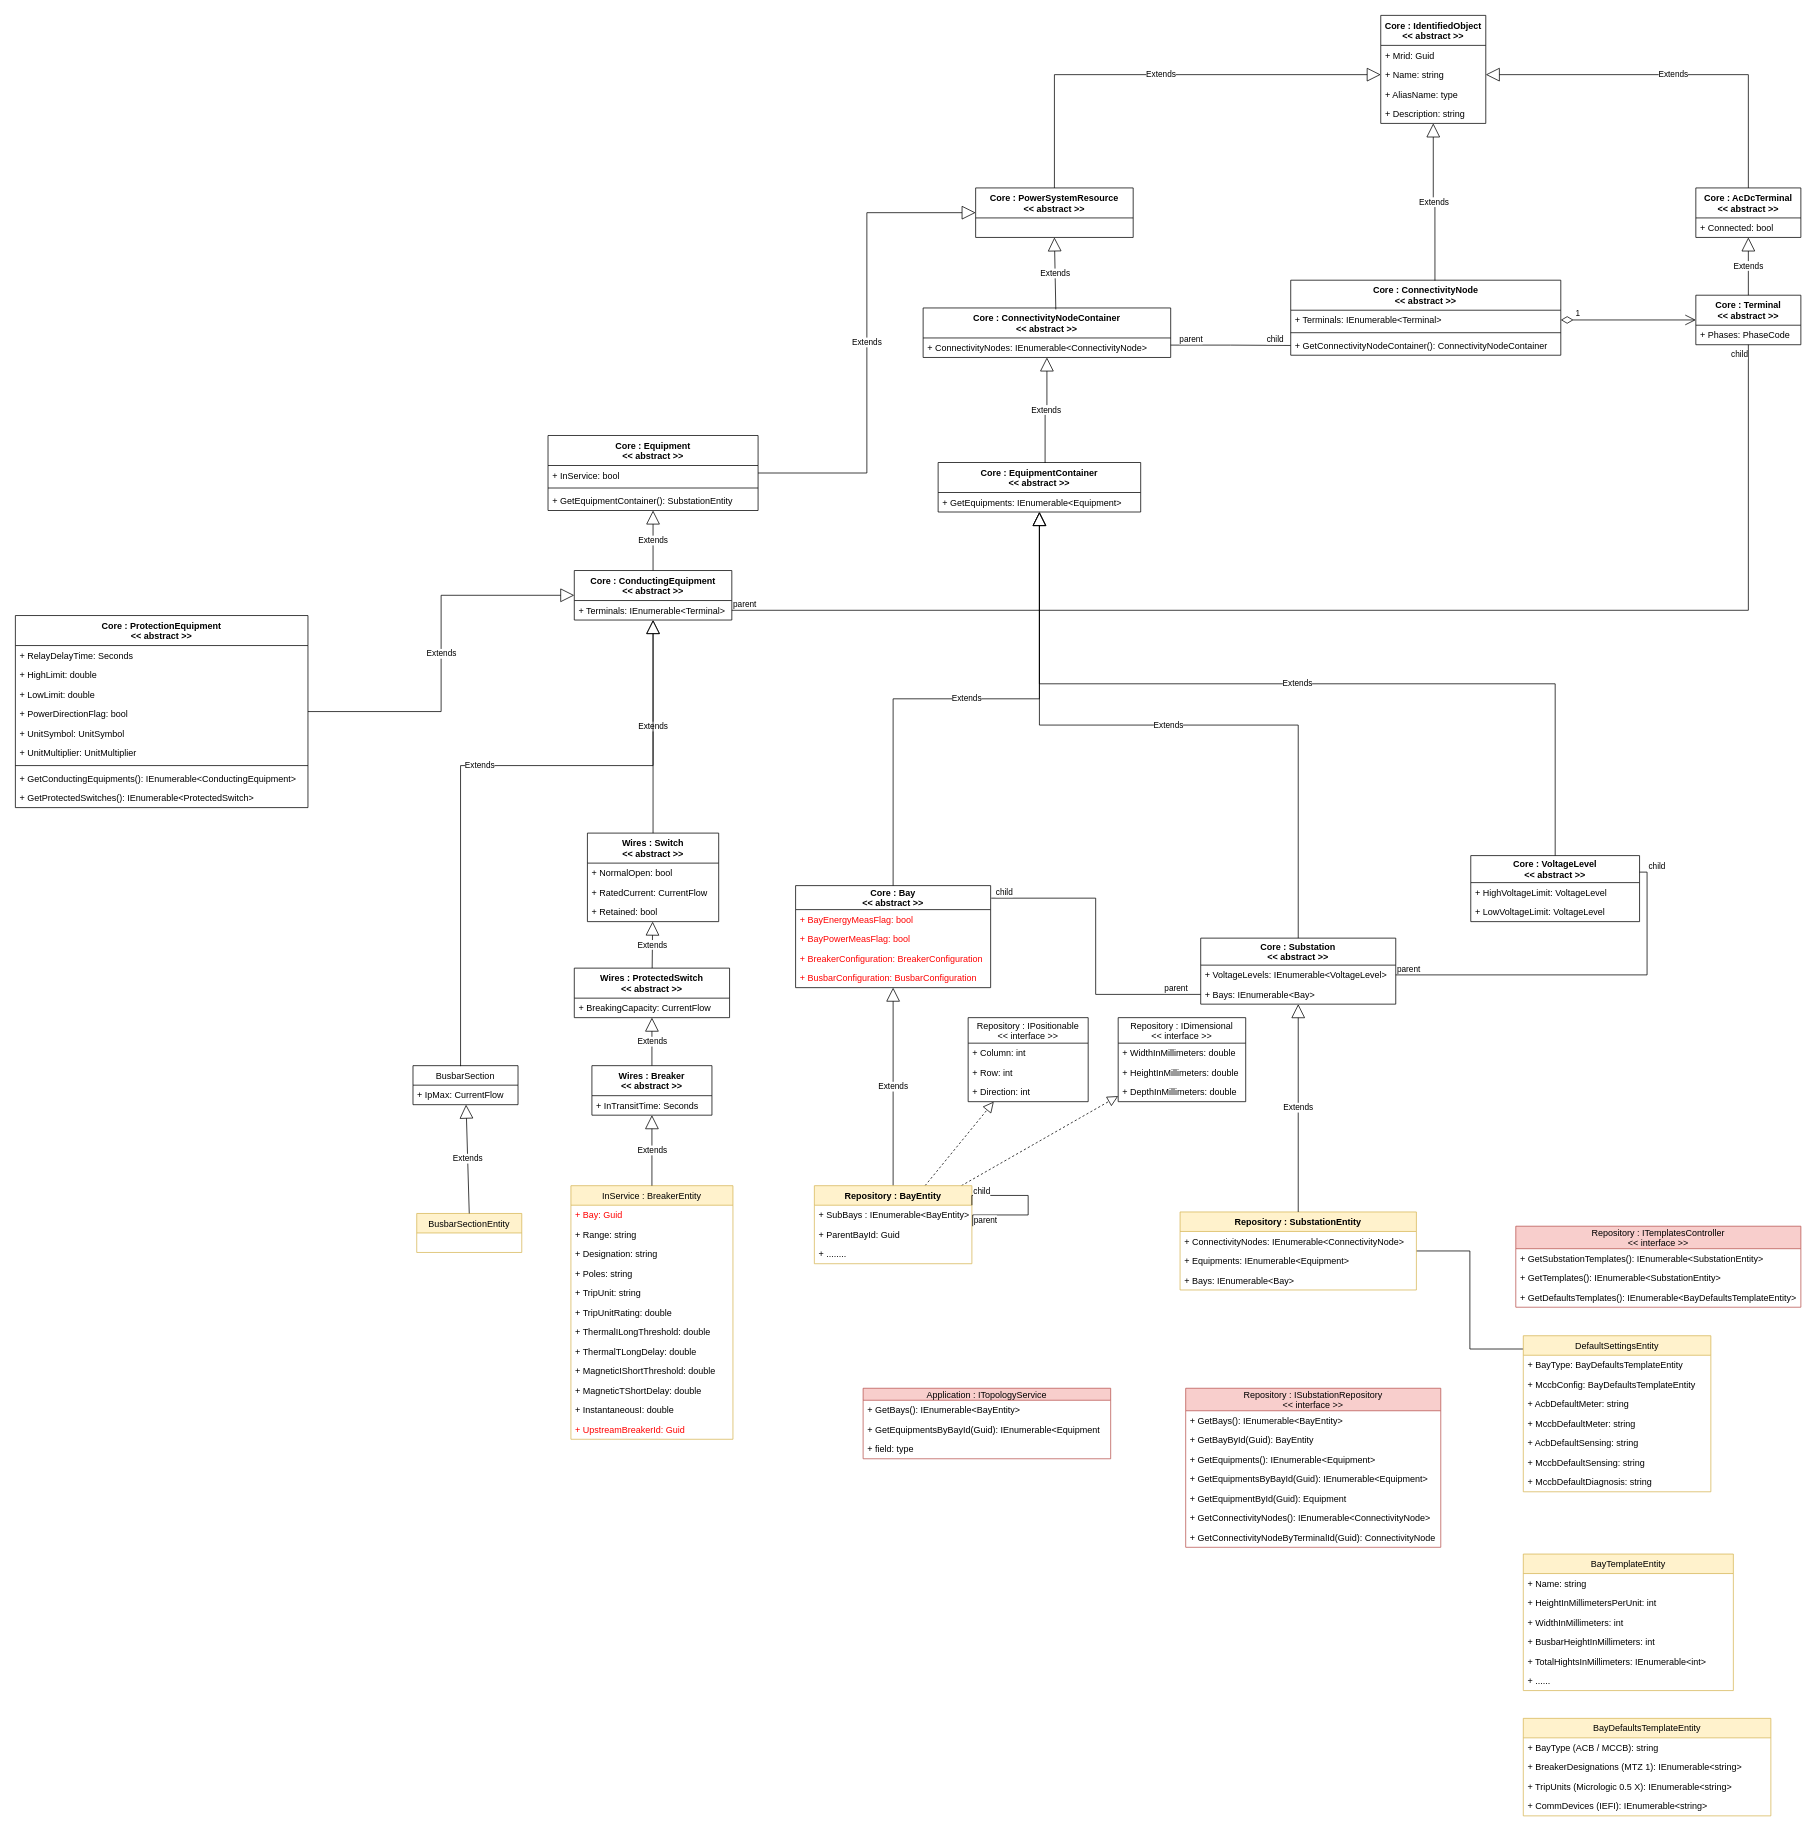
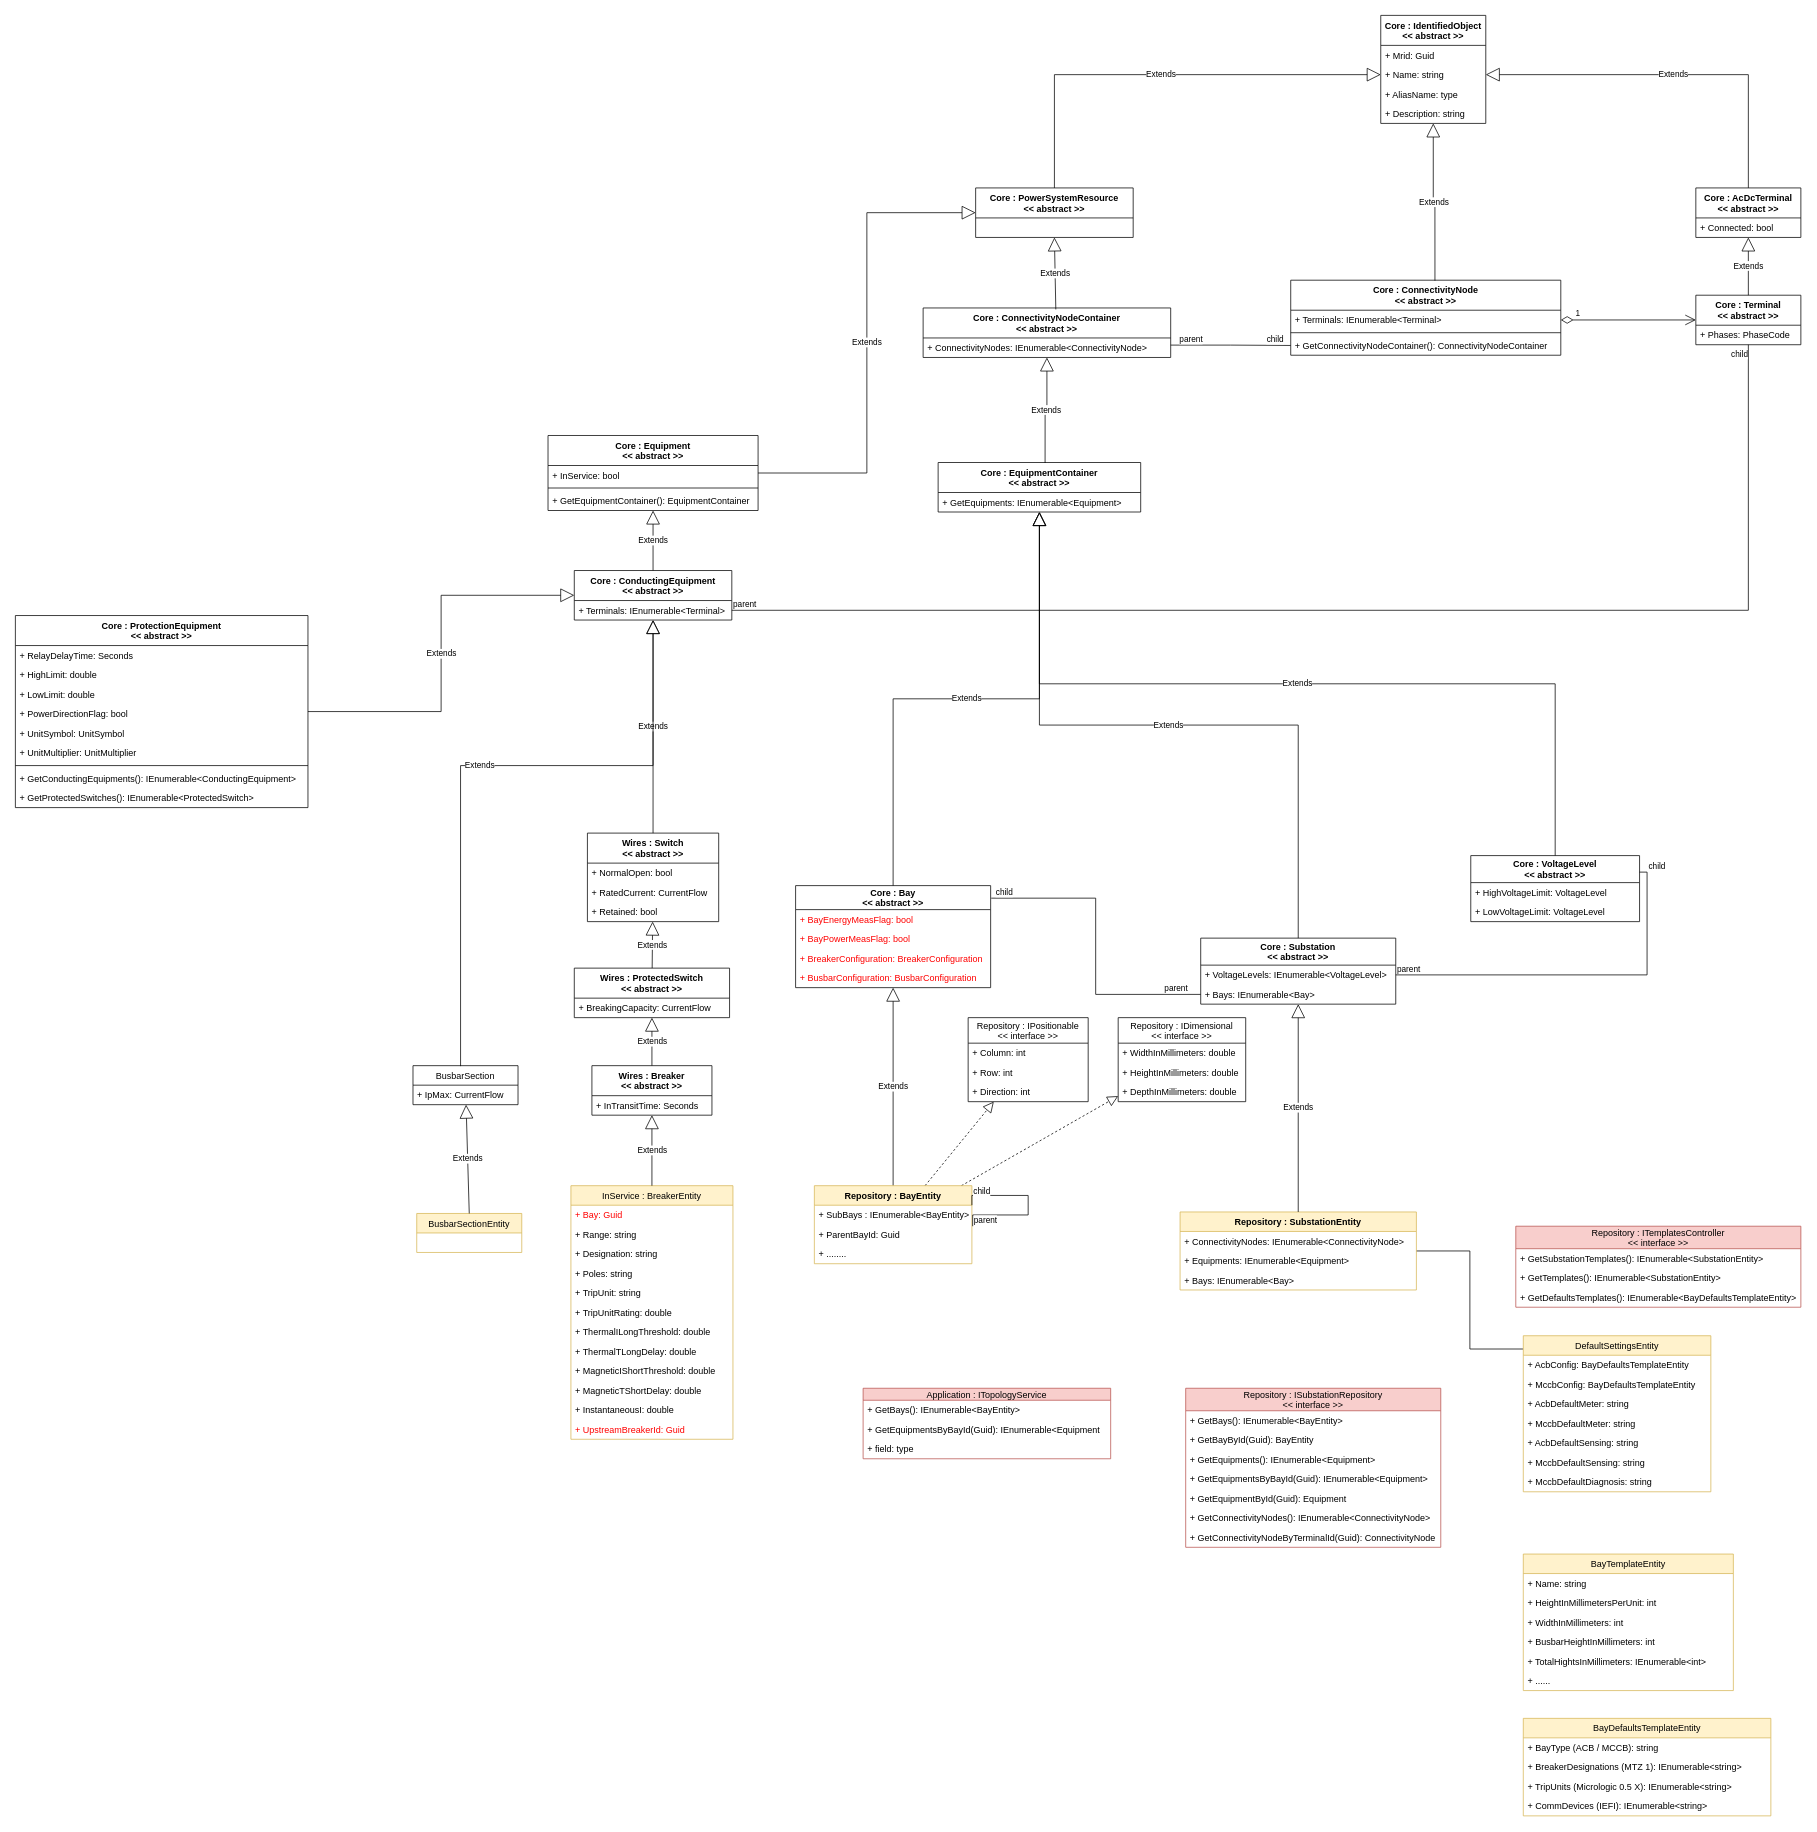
(652, 501) -> (657, 501)
(1612, 1365) -> (1616, 1365)
